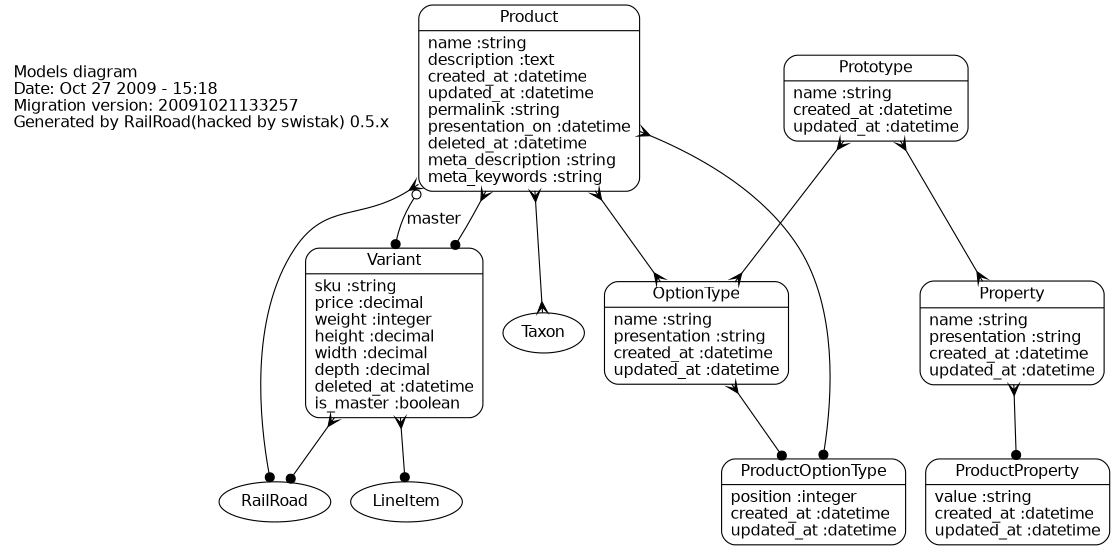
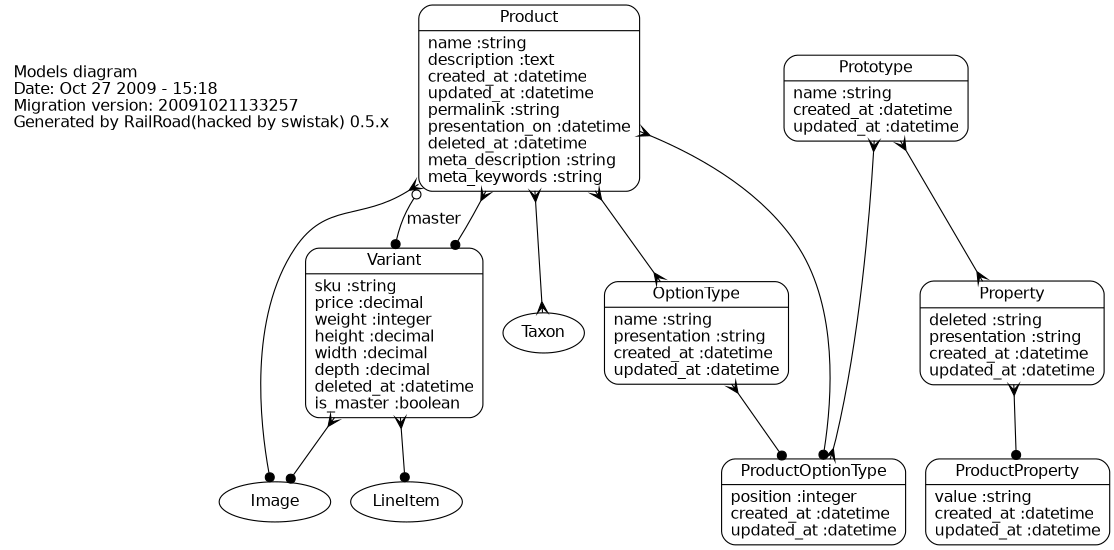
(789, 212) -> (860, 301)
(979, 321) -> (986, 321)
(275, 502) -> (275, 502)
